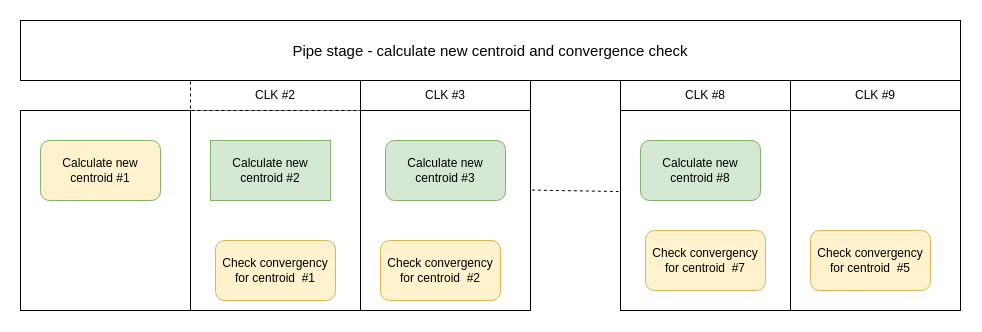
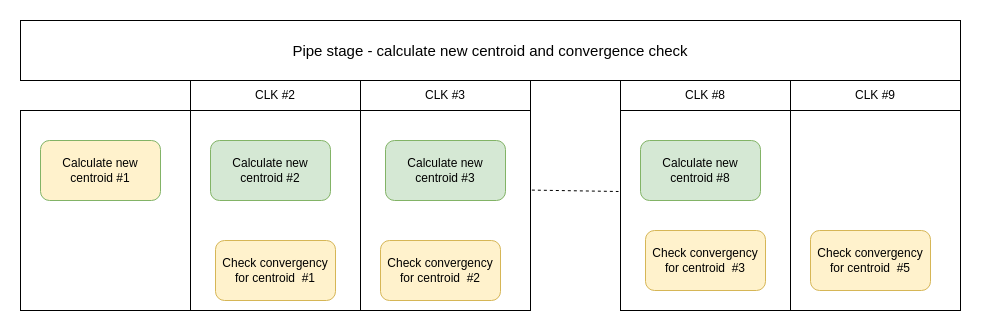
(276, 96) -> (276, 96)
(271, 171) -> (271, 171)
(706, 261) -> (706, 261)
